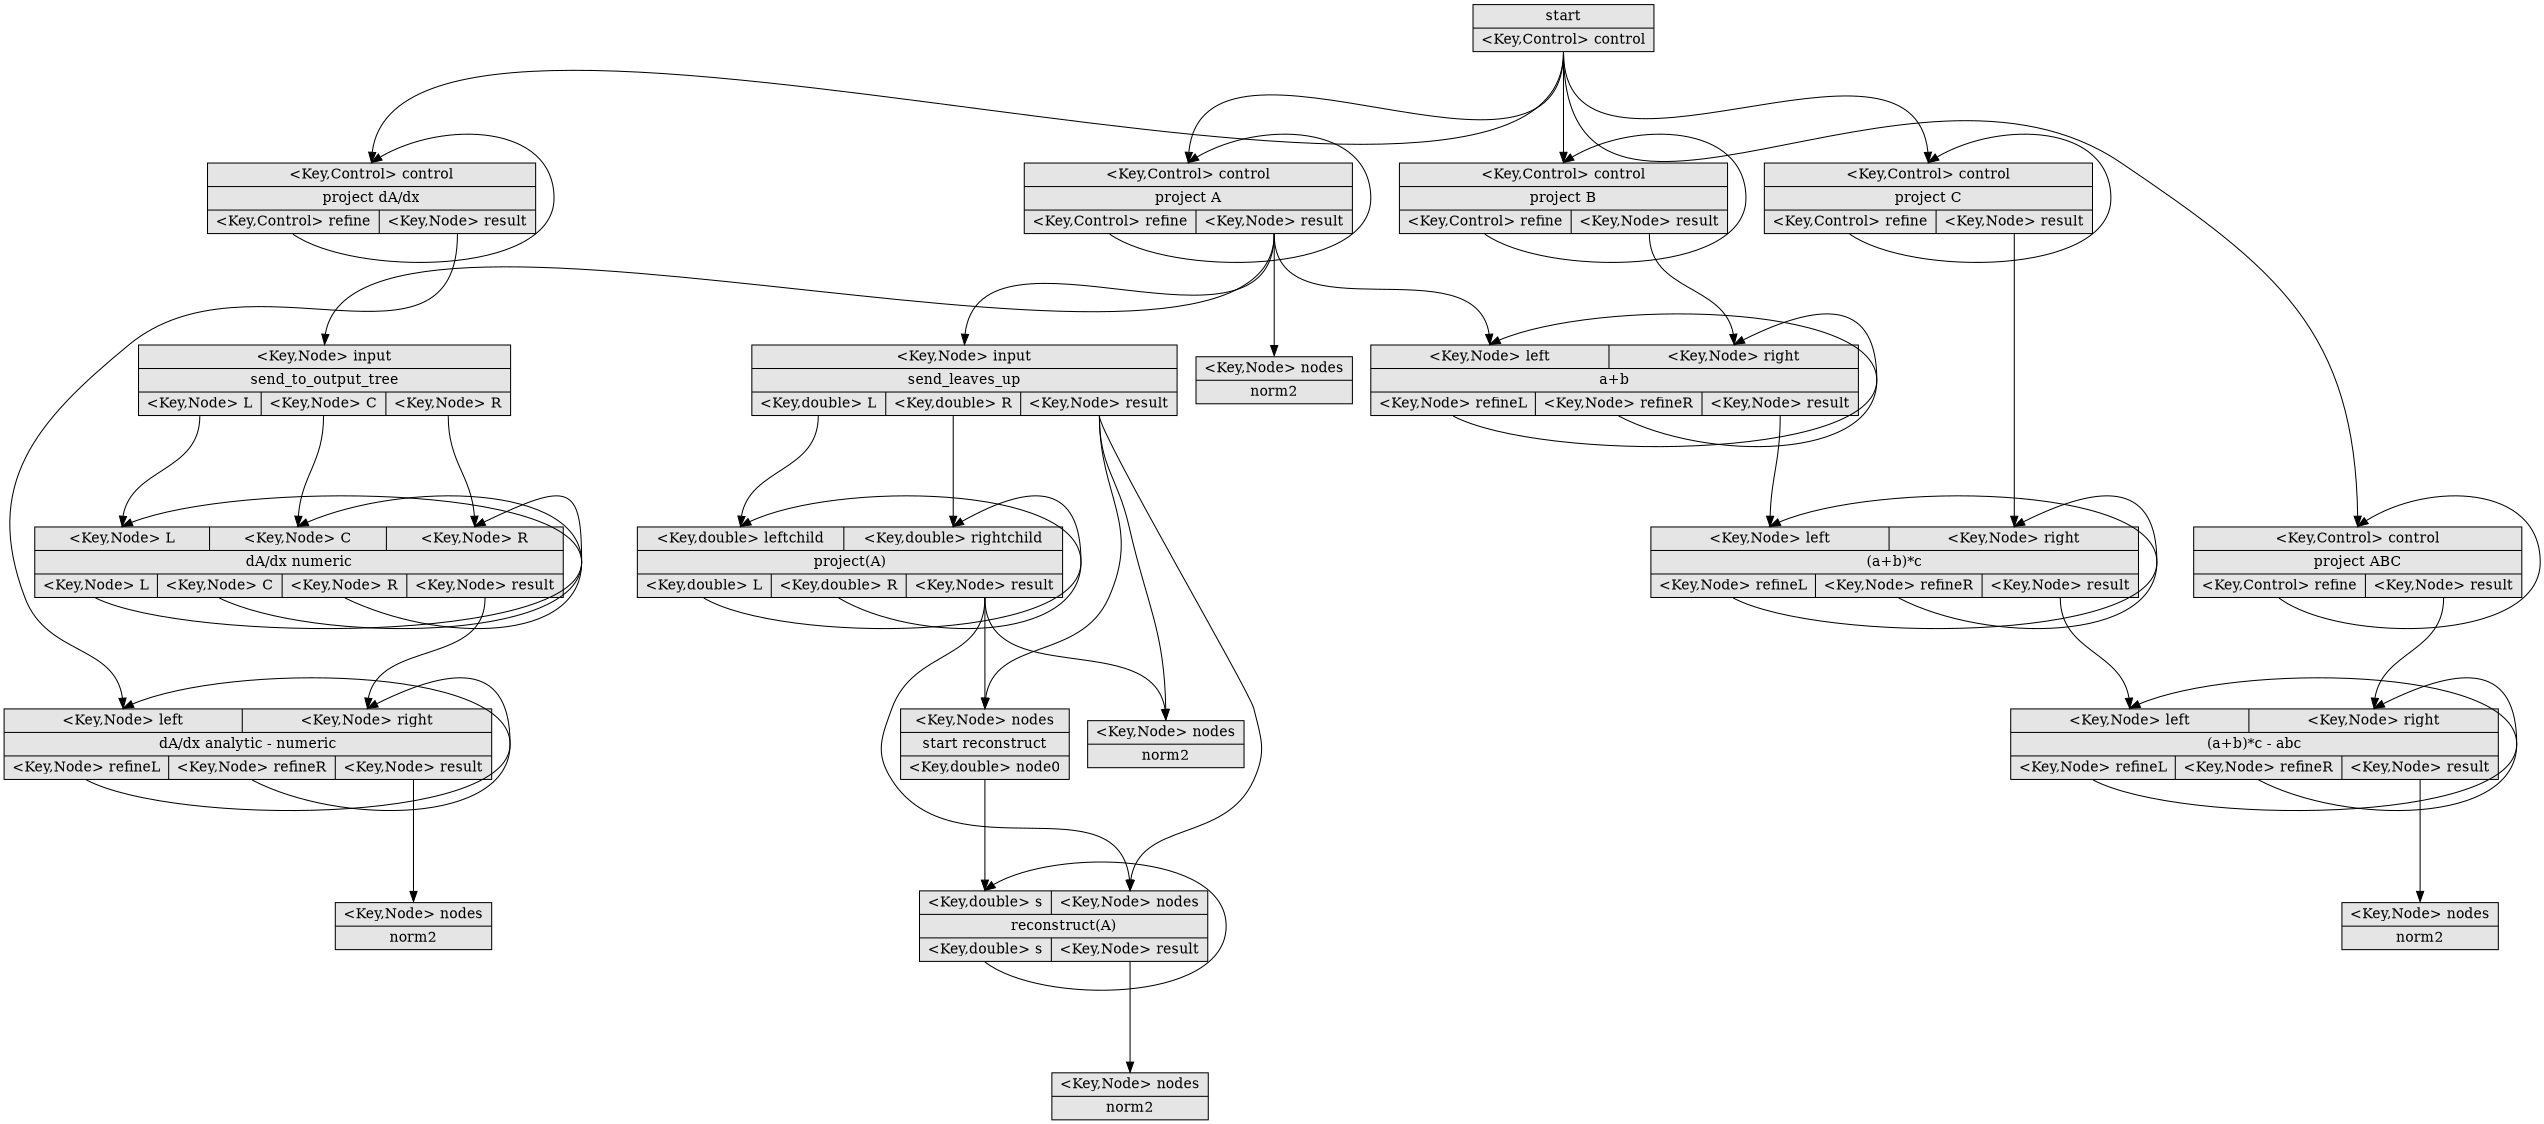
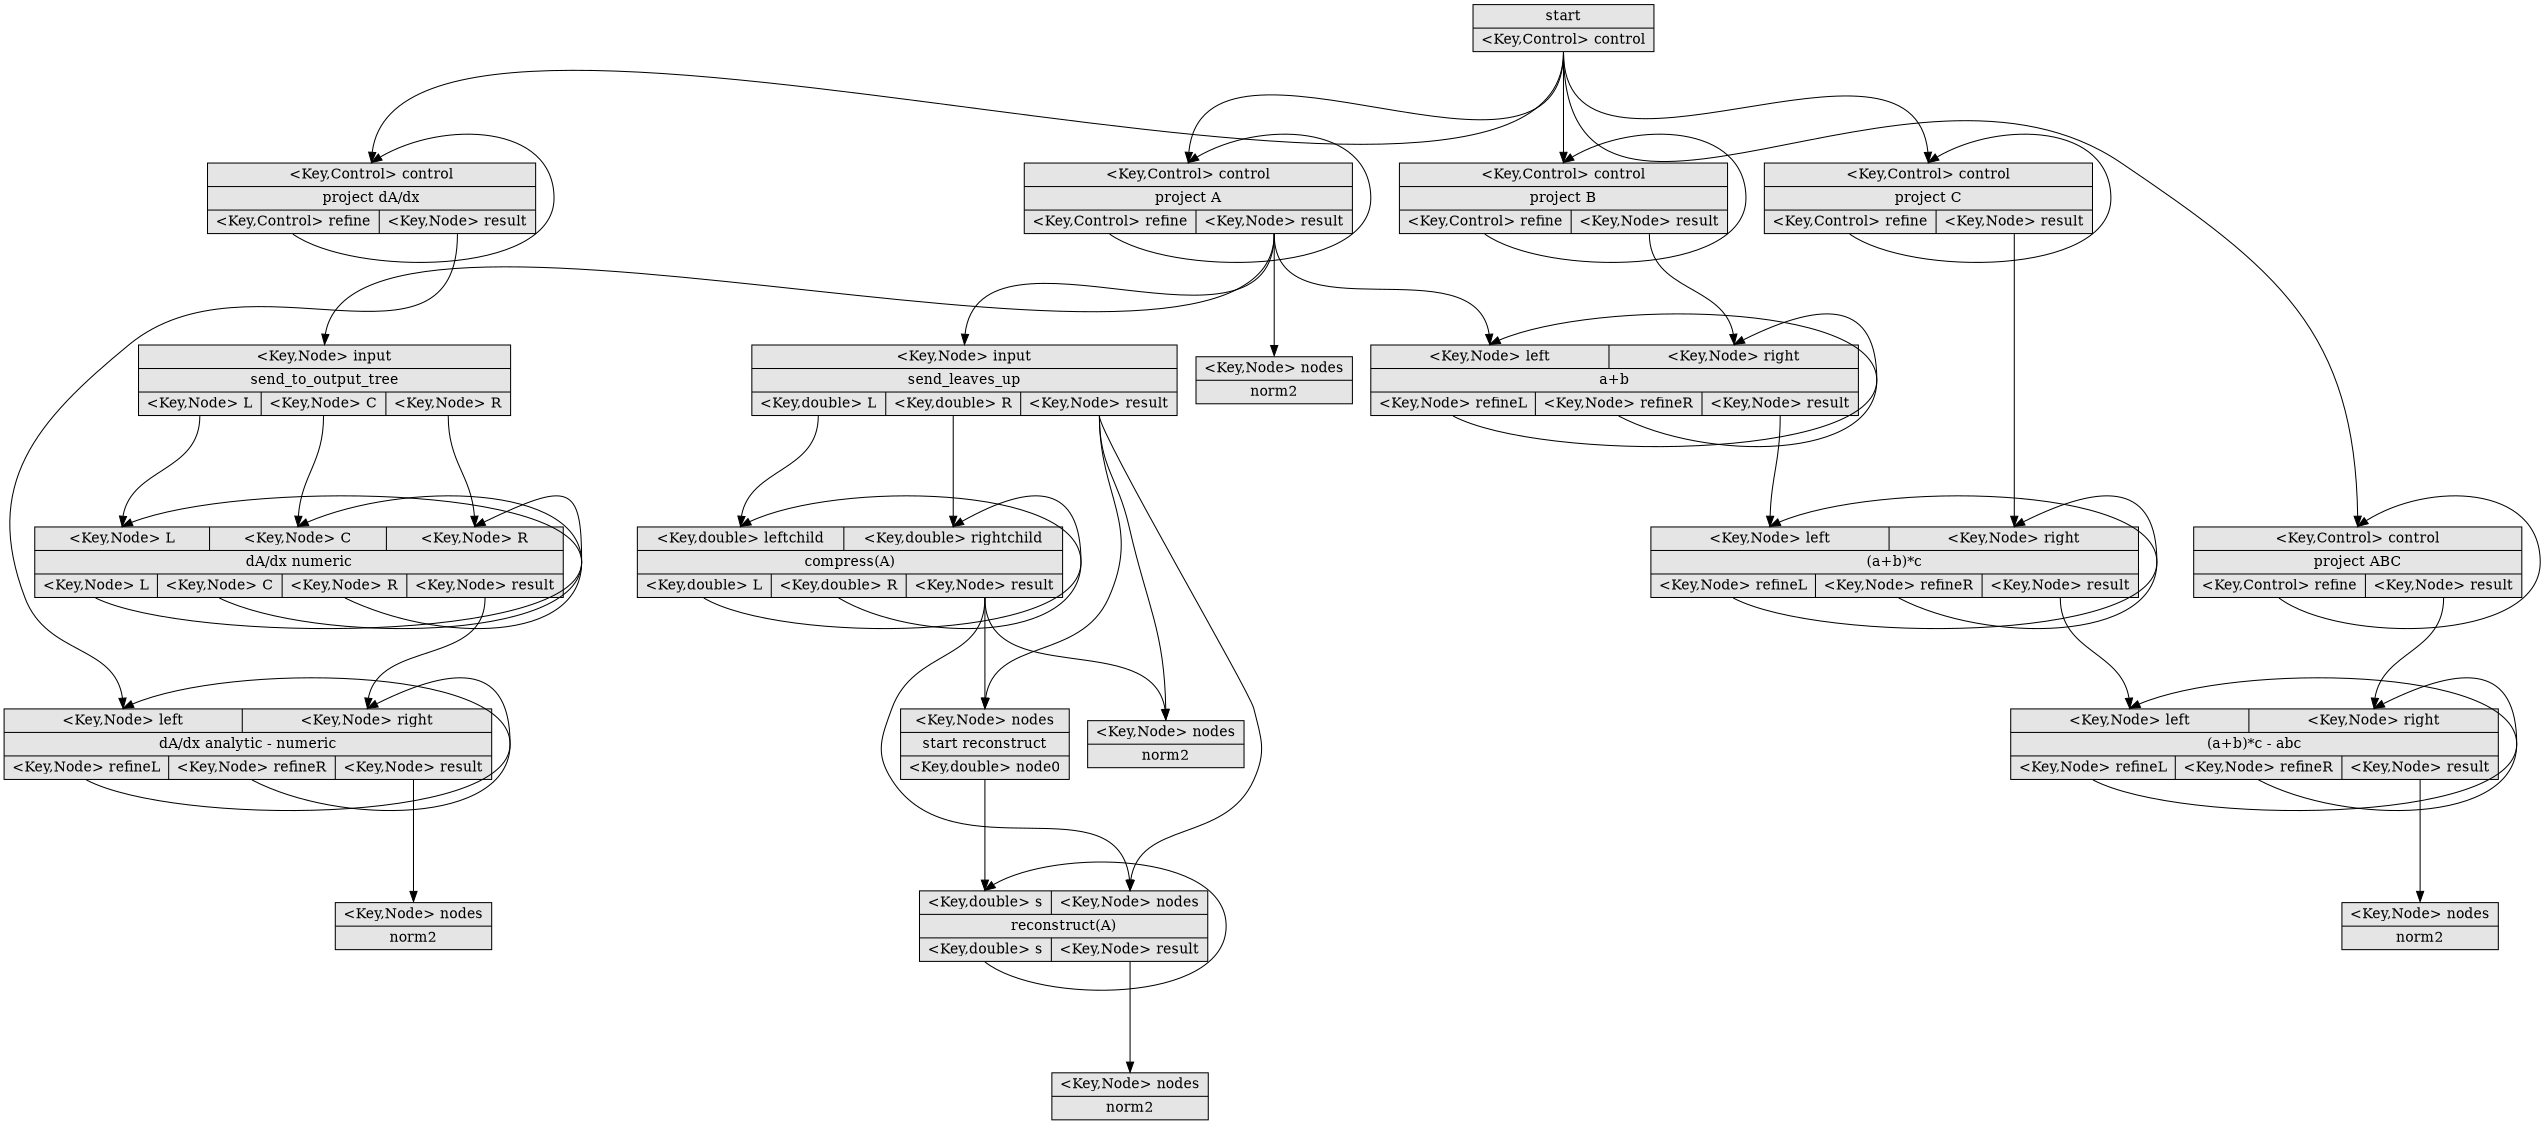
(850, 562) -> (850, 562)
